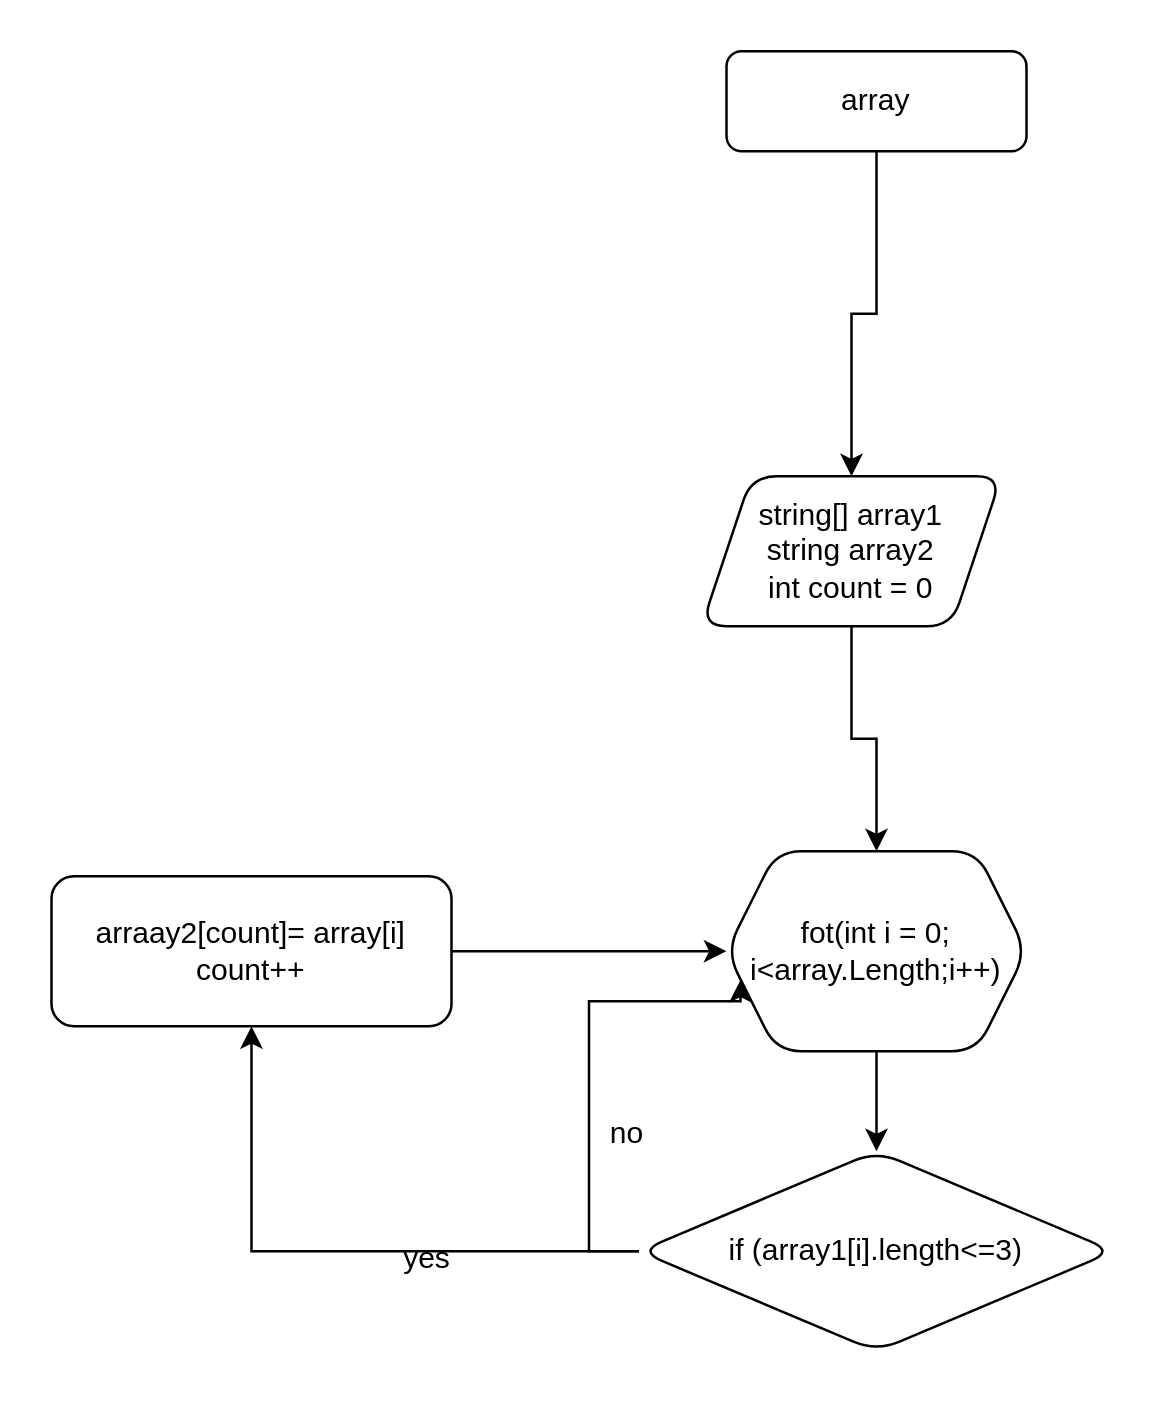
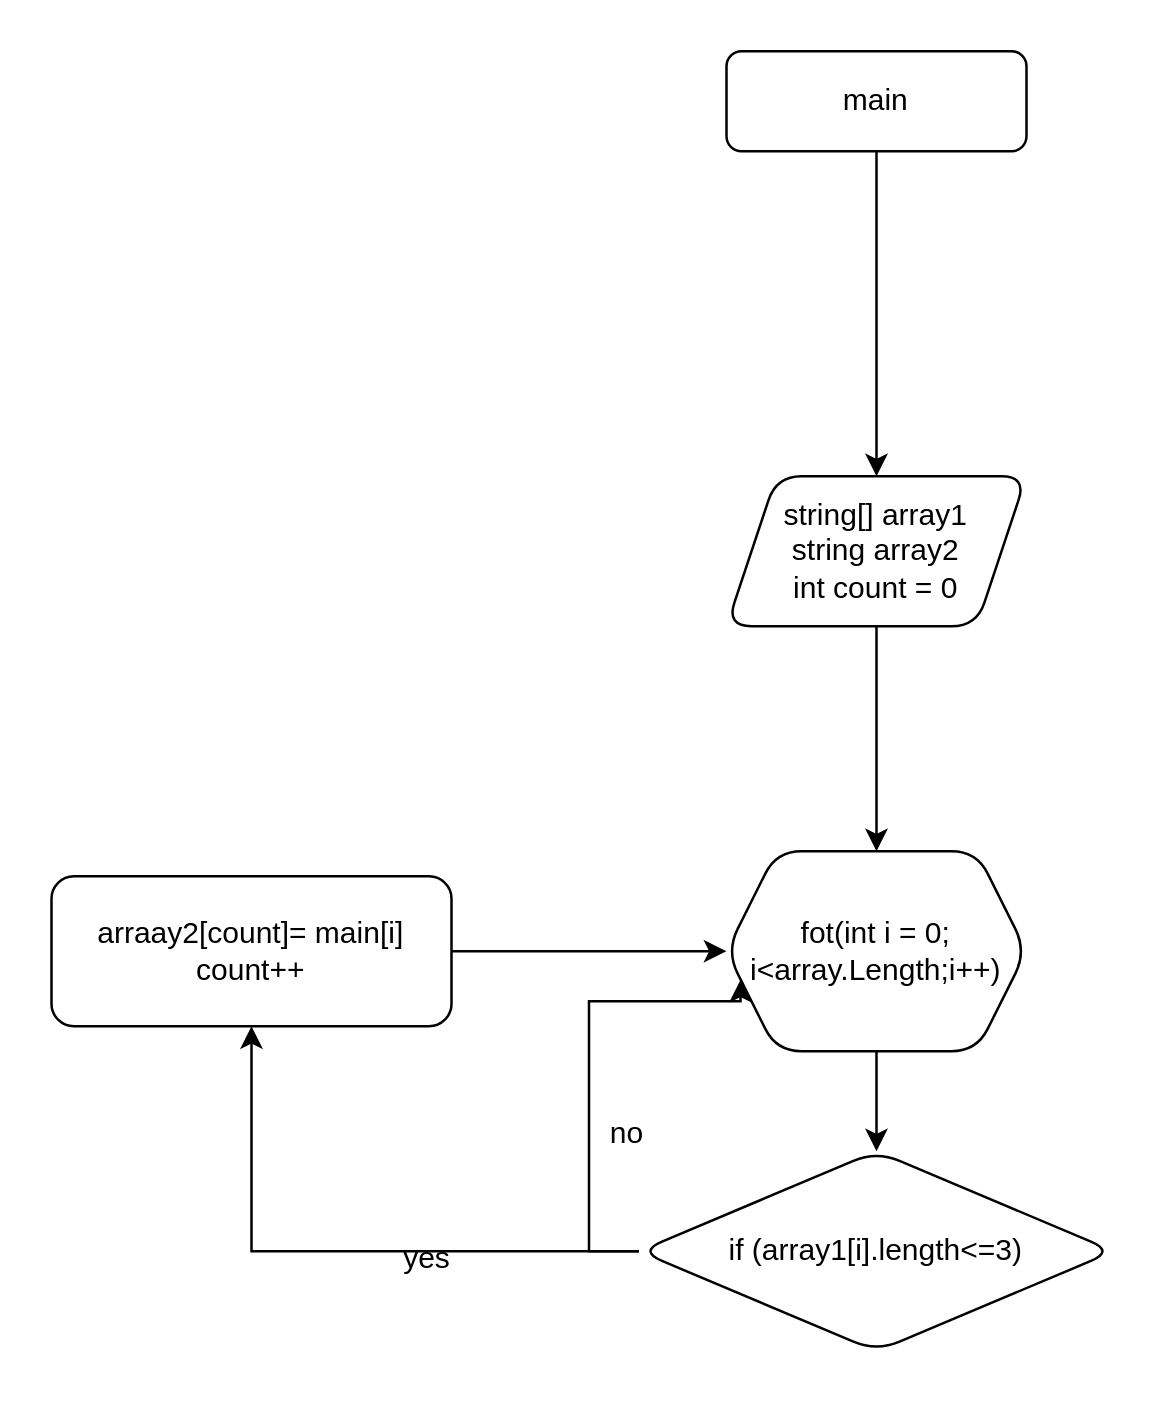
(876, 101) -> (876, 101)
(851, 551) -> (876, 551)
(251, 951) -> (251, 951)
